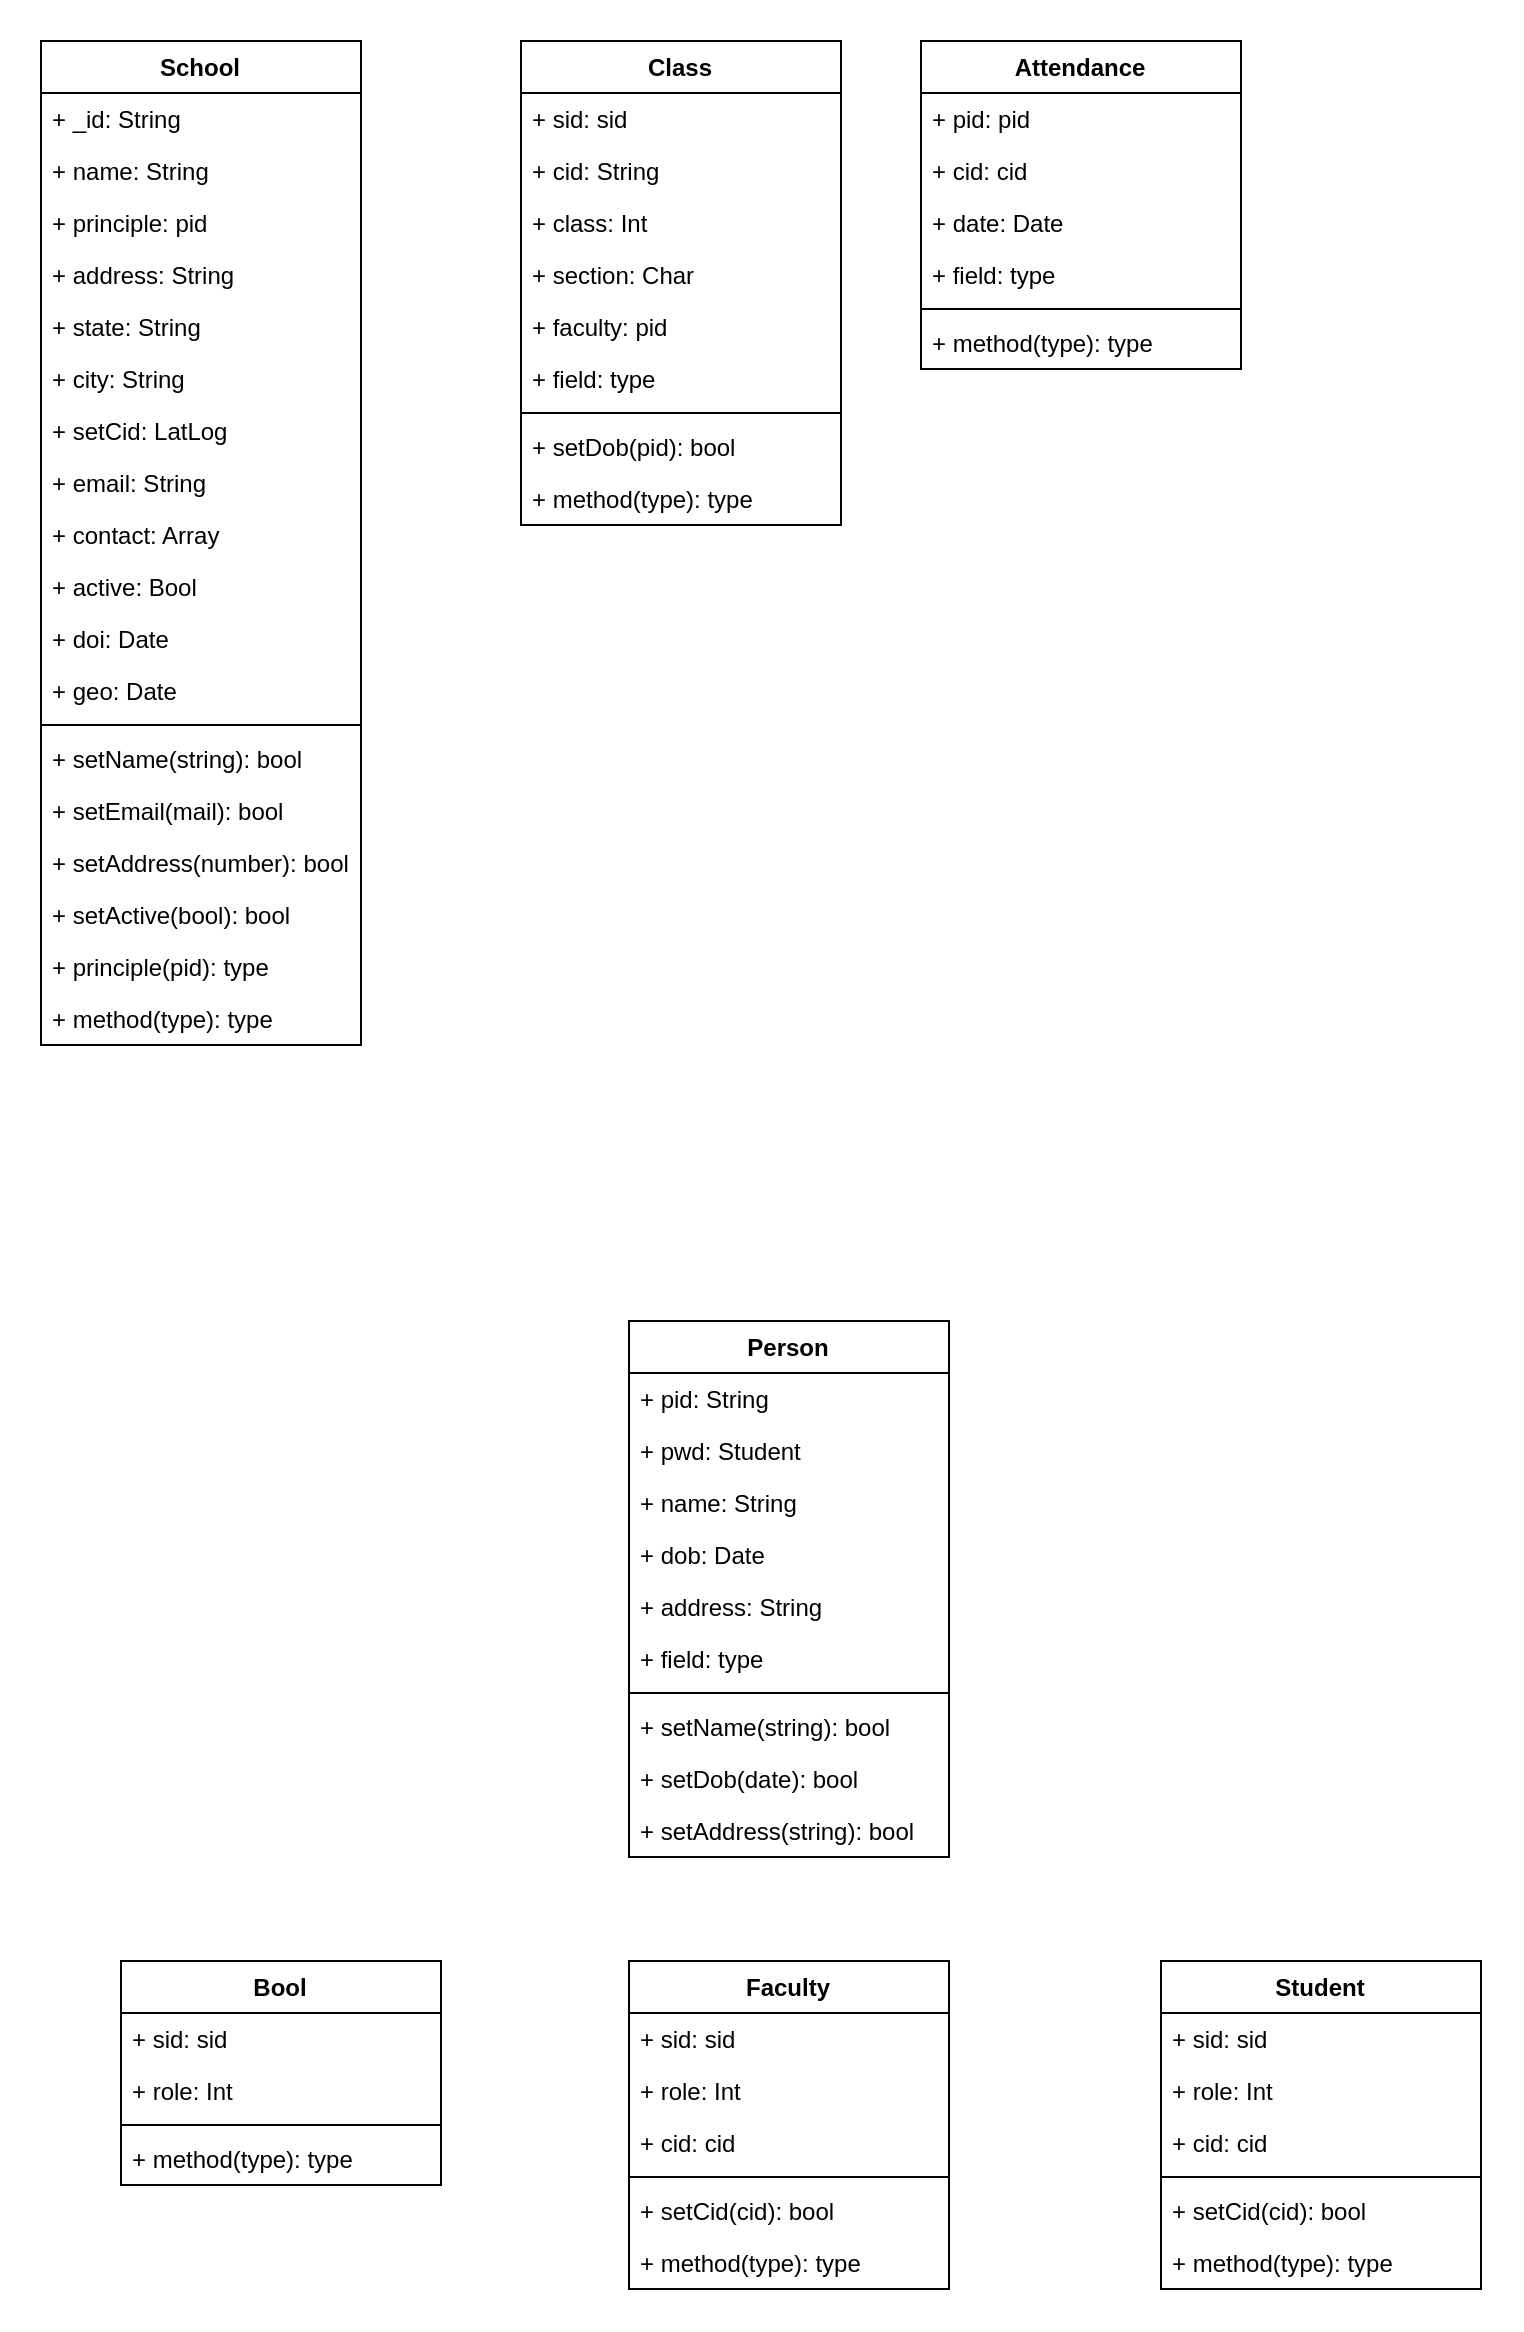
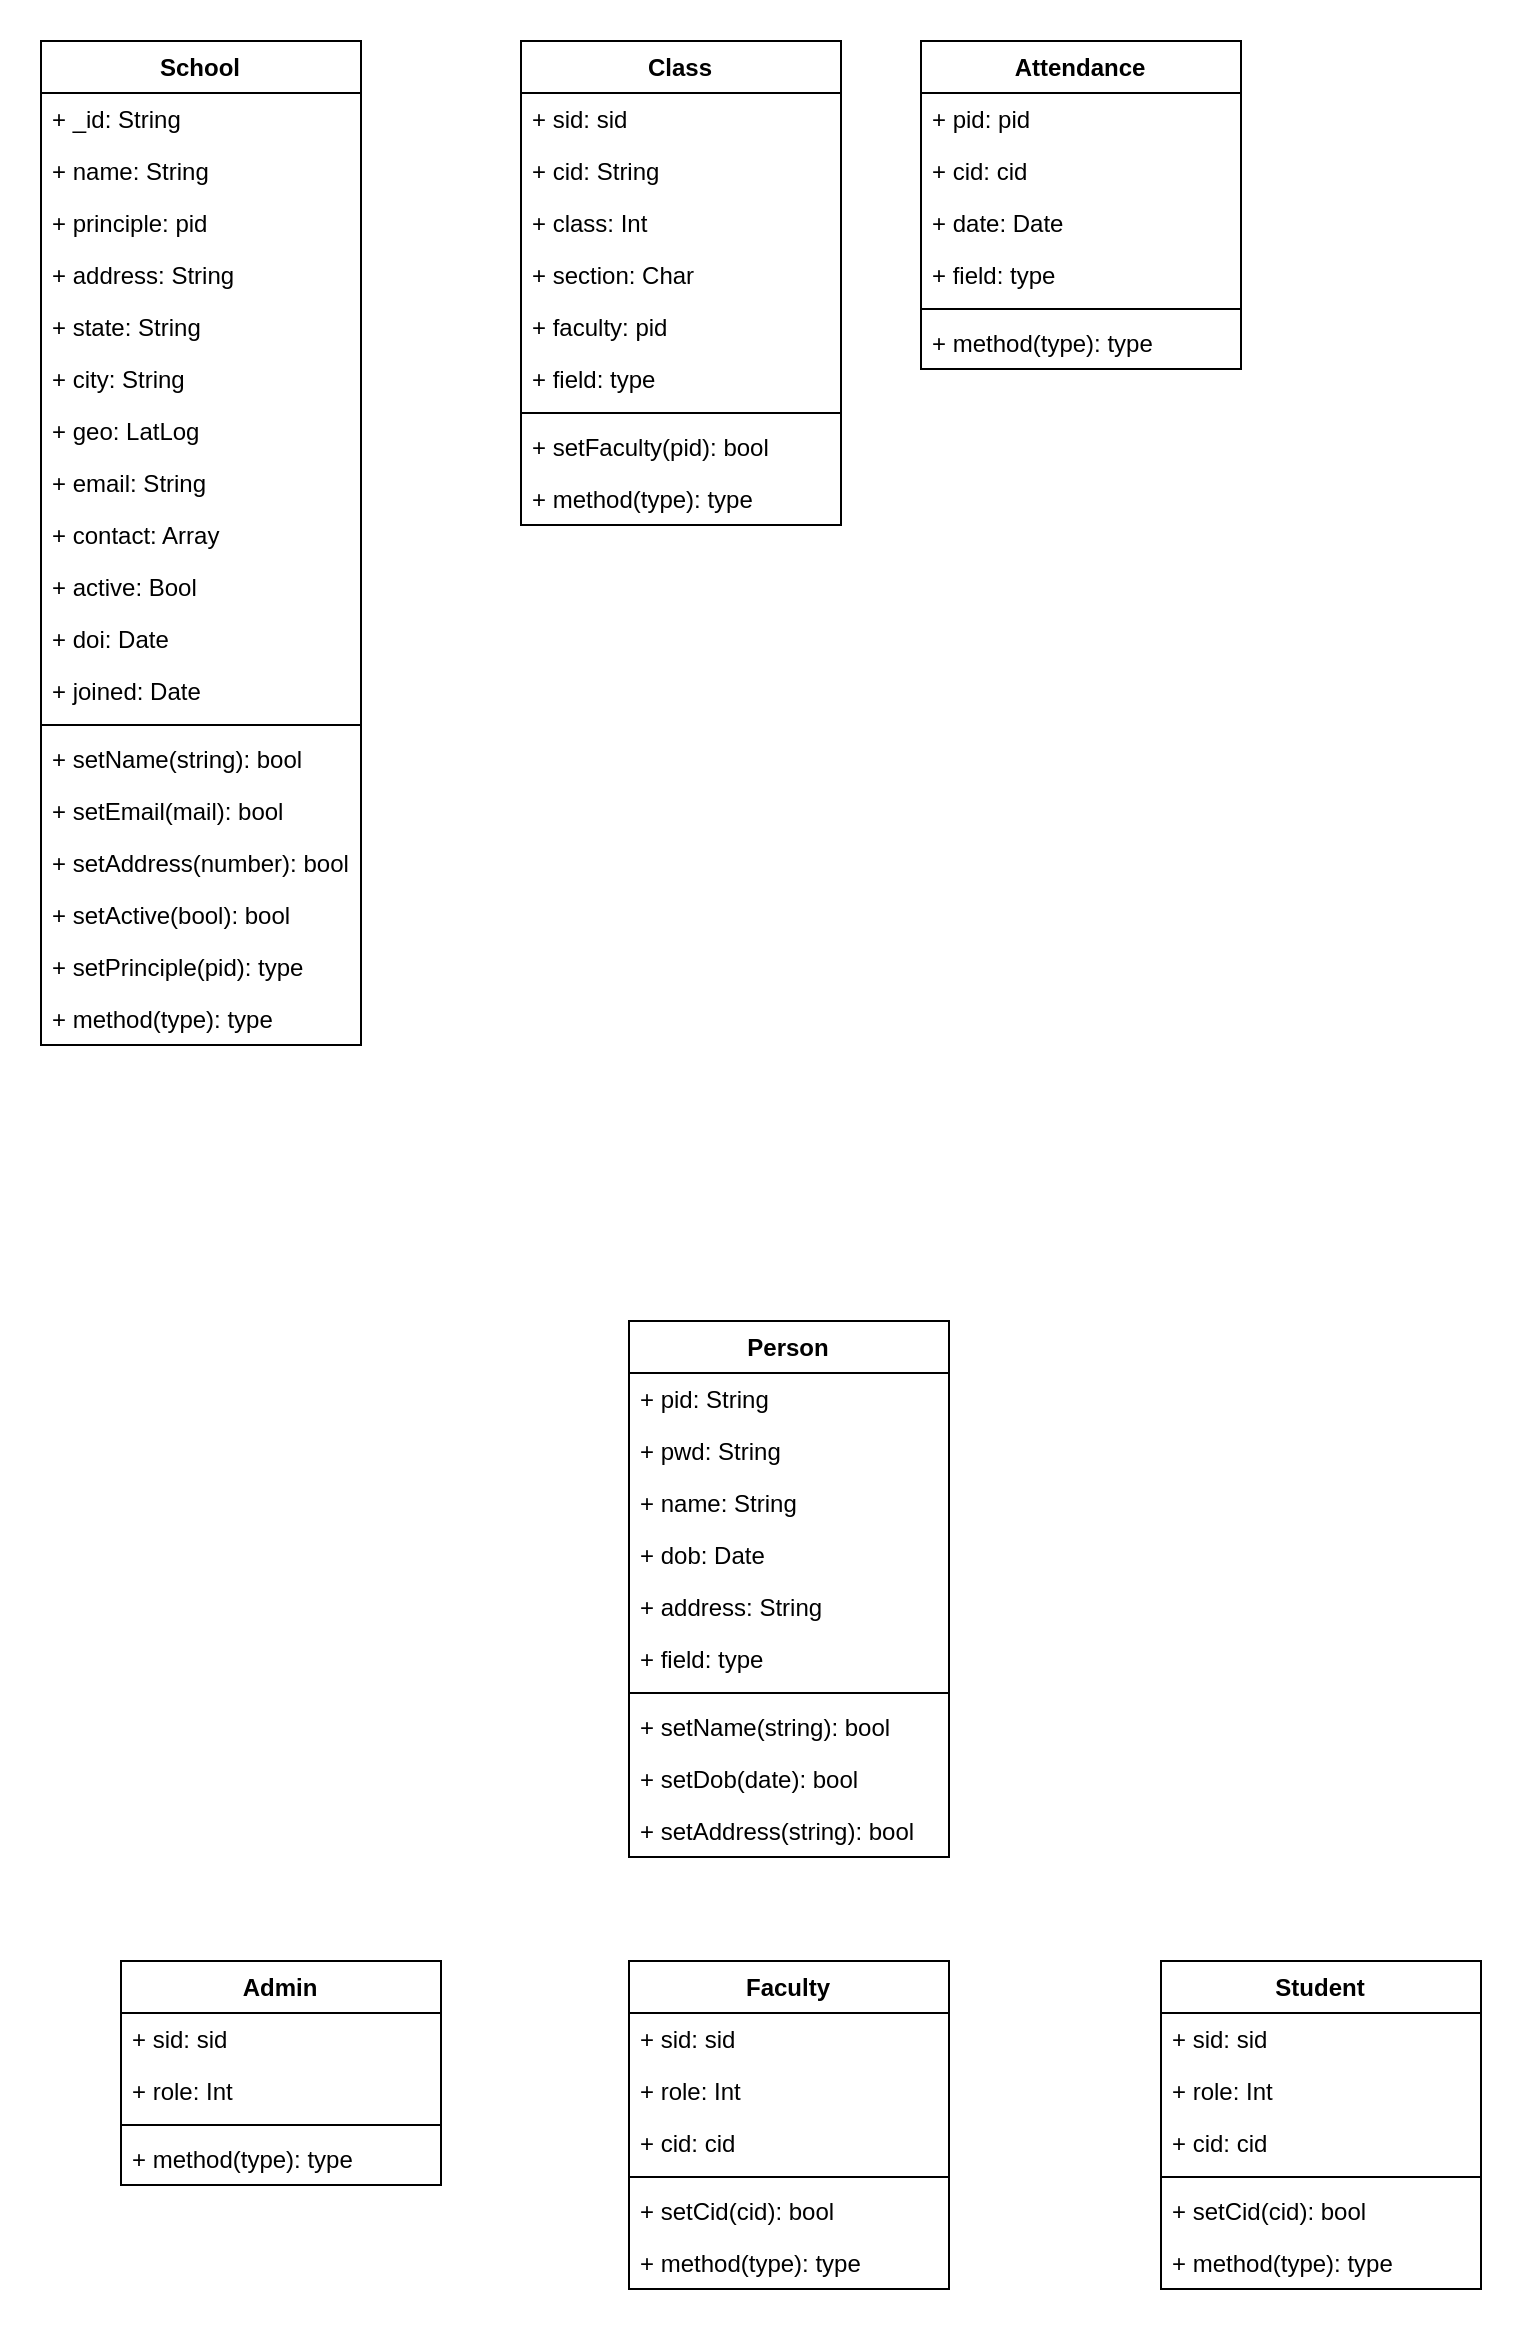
(147, 432) -> (130, 432)
(644, 448) -> (668, 448)
(117, 692) -> (134, 692)
(178, 968) -> (198, 968)
(725, 1452) -> (715, 1452)
(280, 1988) -> (280, 1988)
